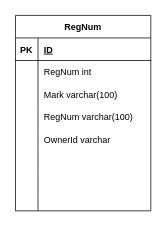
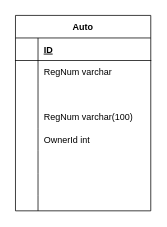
(83, 27) -> (83, 27)
(27, 49) -> none
(66, 72) -> (78, 72)
(94, 94) -> none
(80, 140) -> (69, 140)
